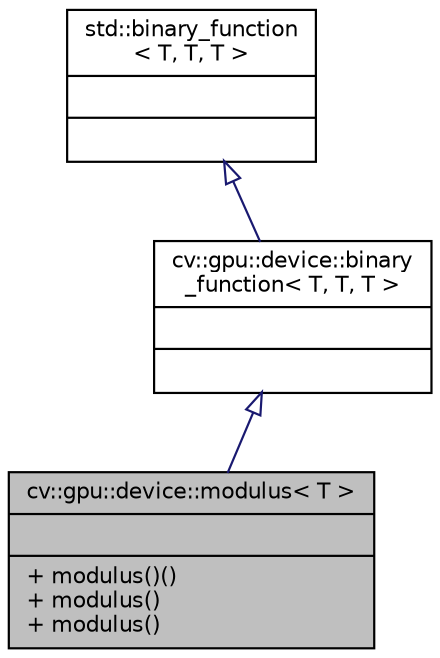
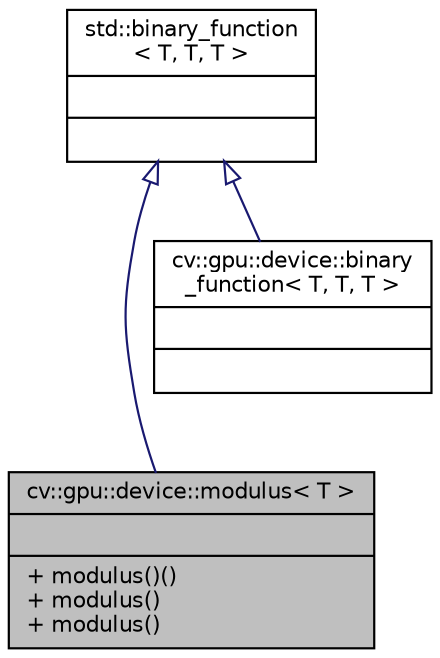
(240, 443) -> (126, 328)
